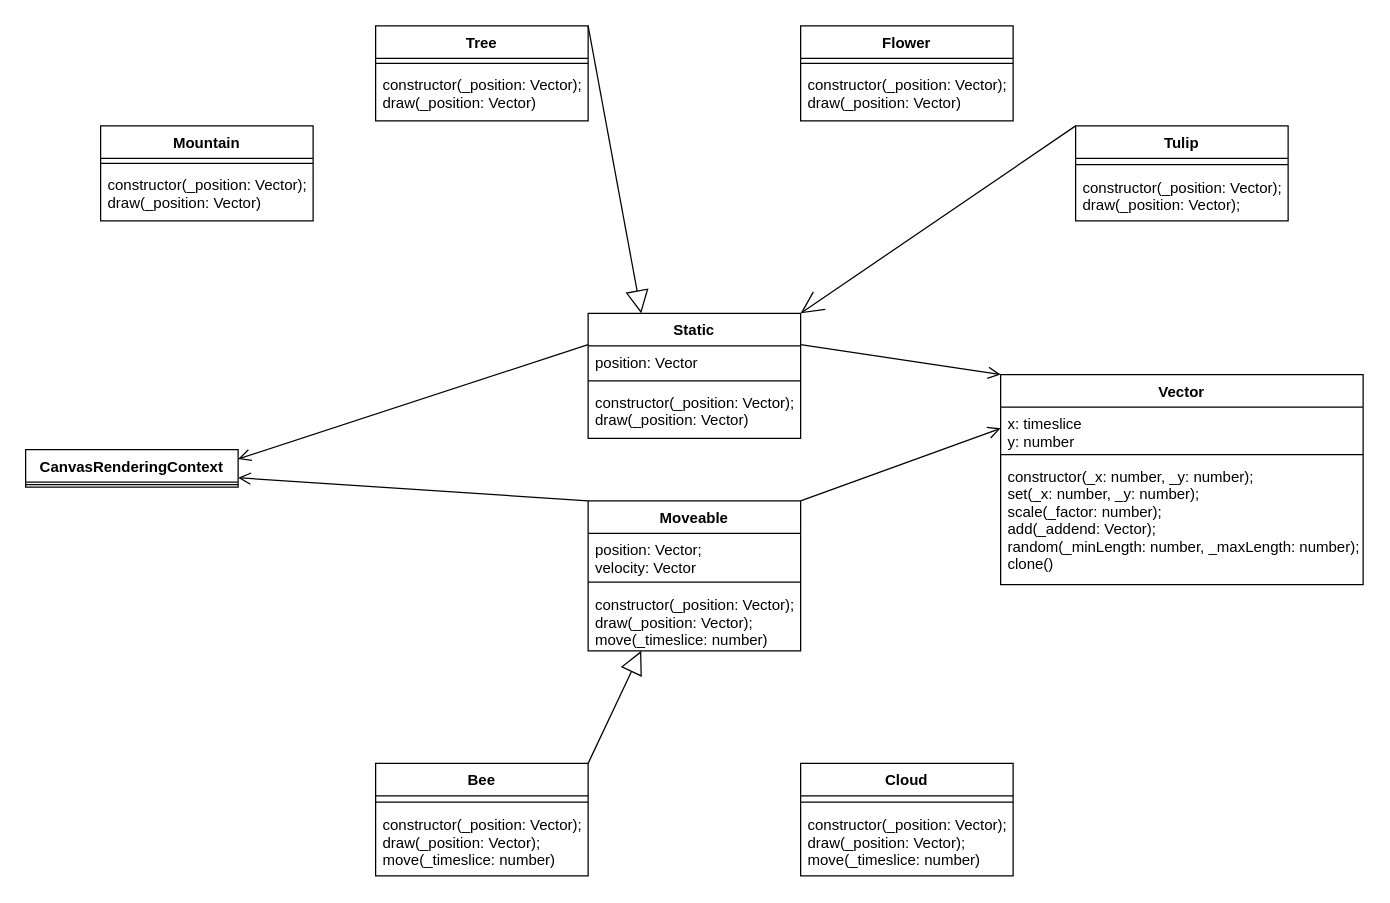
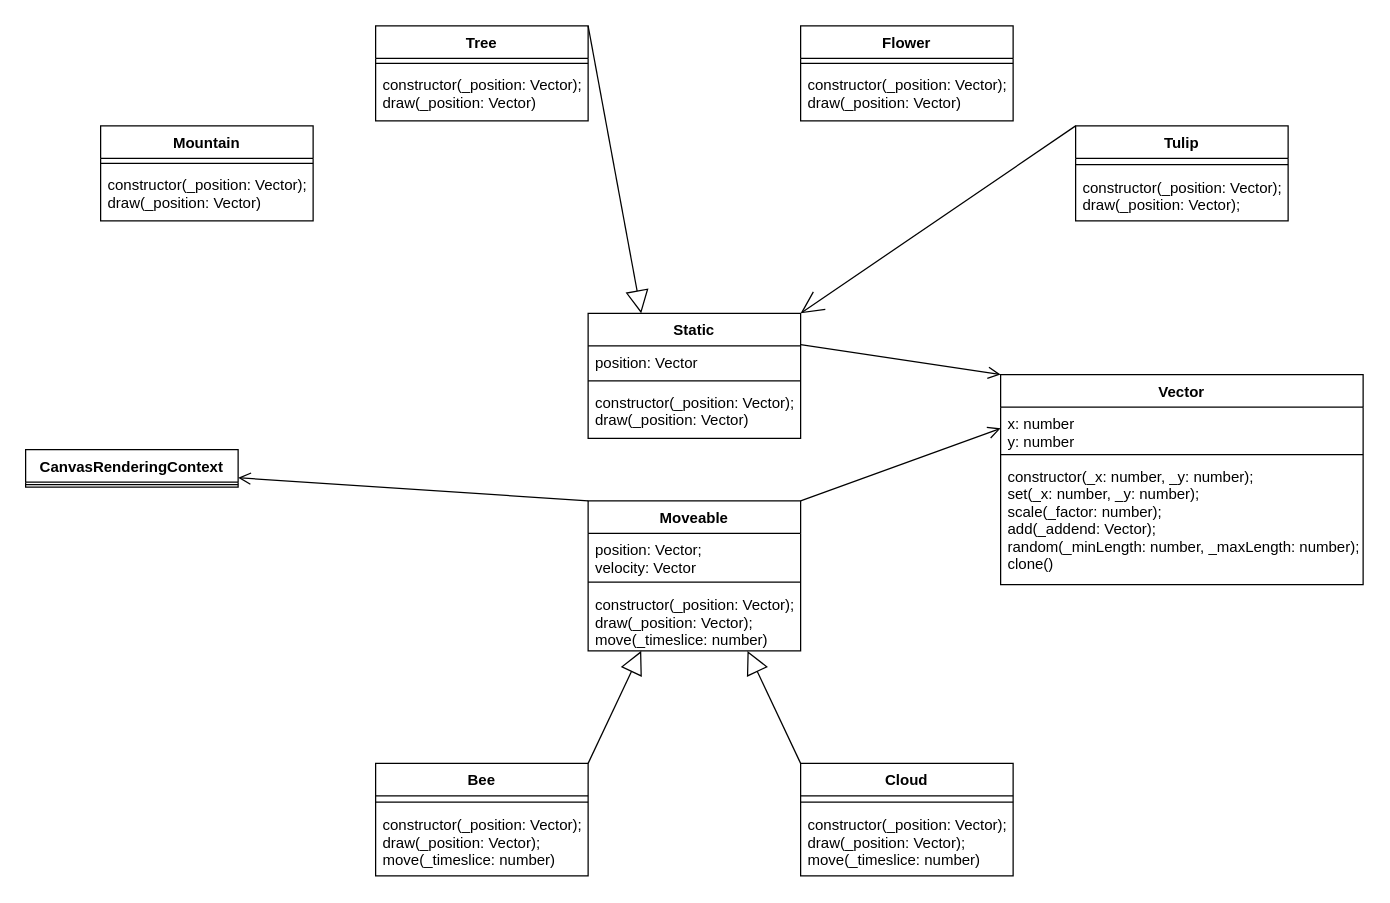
(415, 401) -> none
(1048, 424) -> (1041, 424)
none -> (779, 718)
